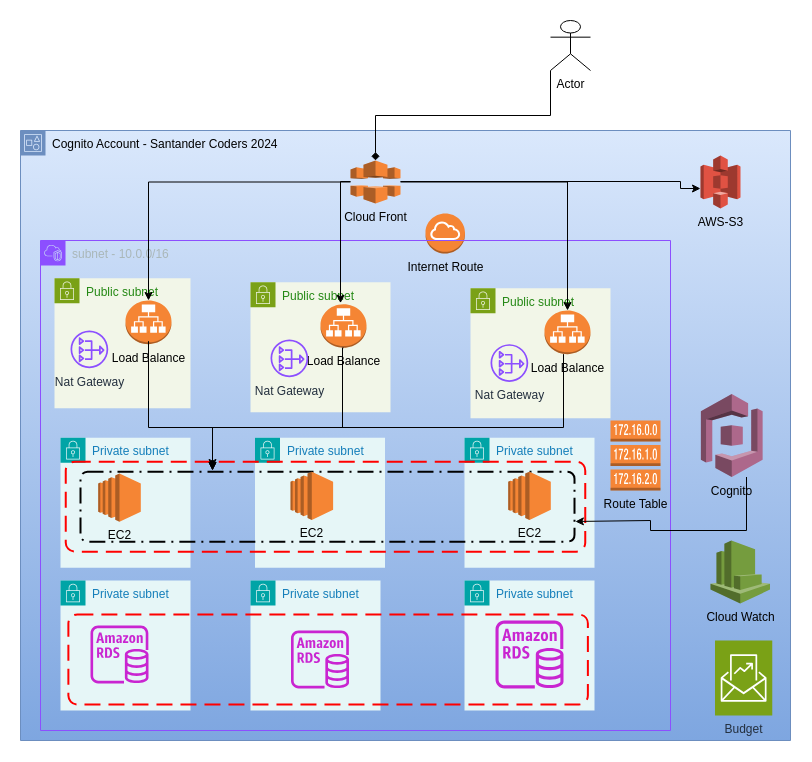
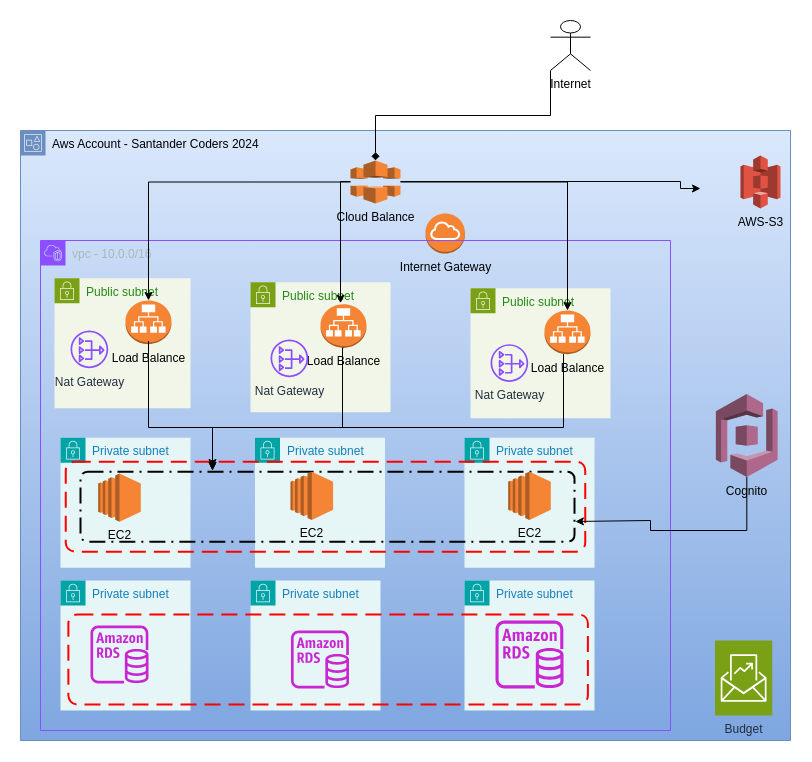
(571, 85) -> (571, 85)
(174, 145) -> (162, 145)
(721, 182) -> (761, 182)
(376, 218) -> (376, 218)
(127, 255) -> (117, 255)
(446, 268) -> (446, 268)
(732, 436) -> (747, 436)
(636, 456) -> none
(740, 572) -> none
